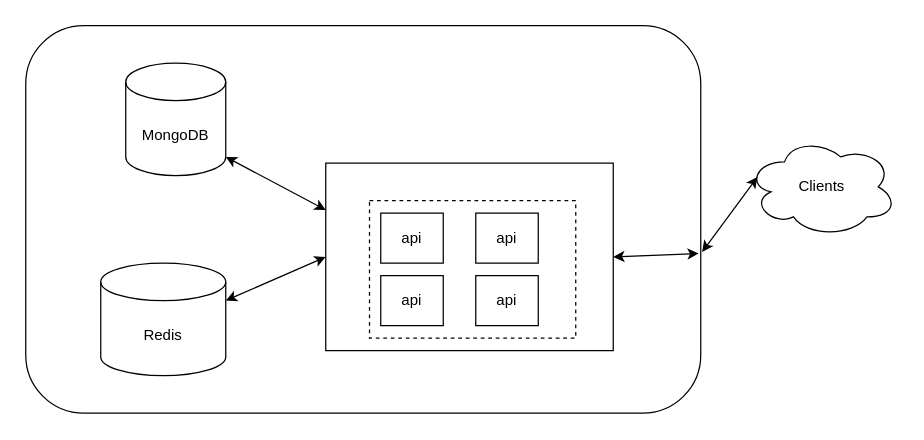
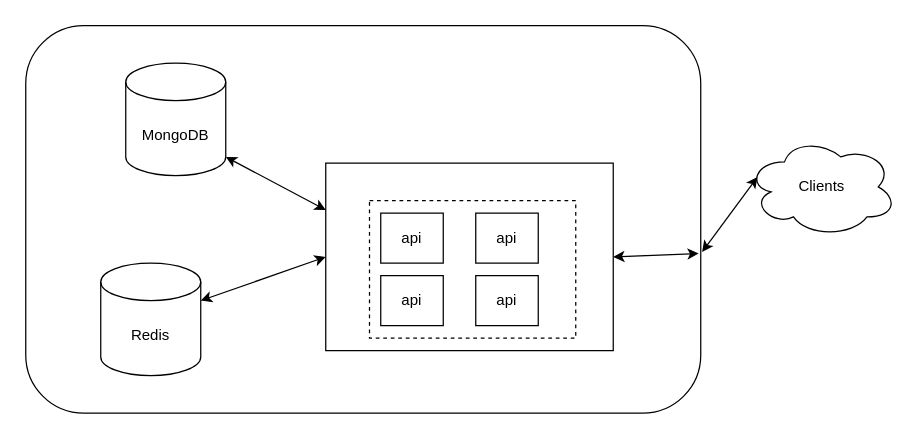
(163, 319) -> (151, 319)
